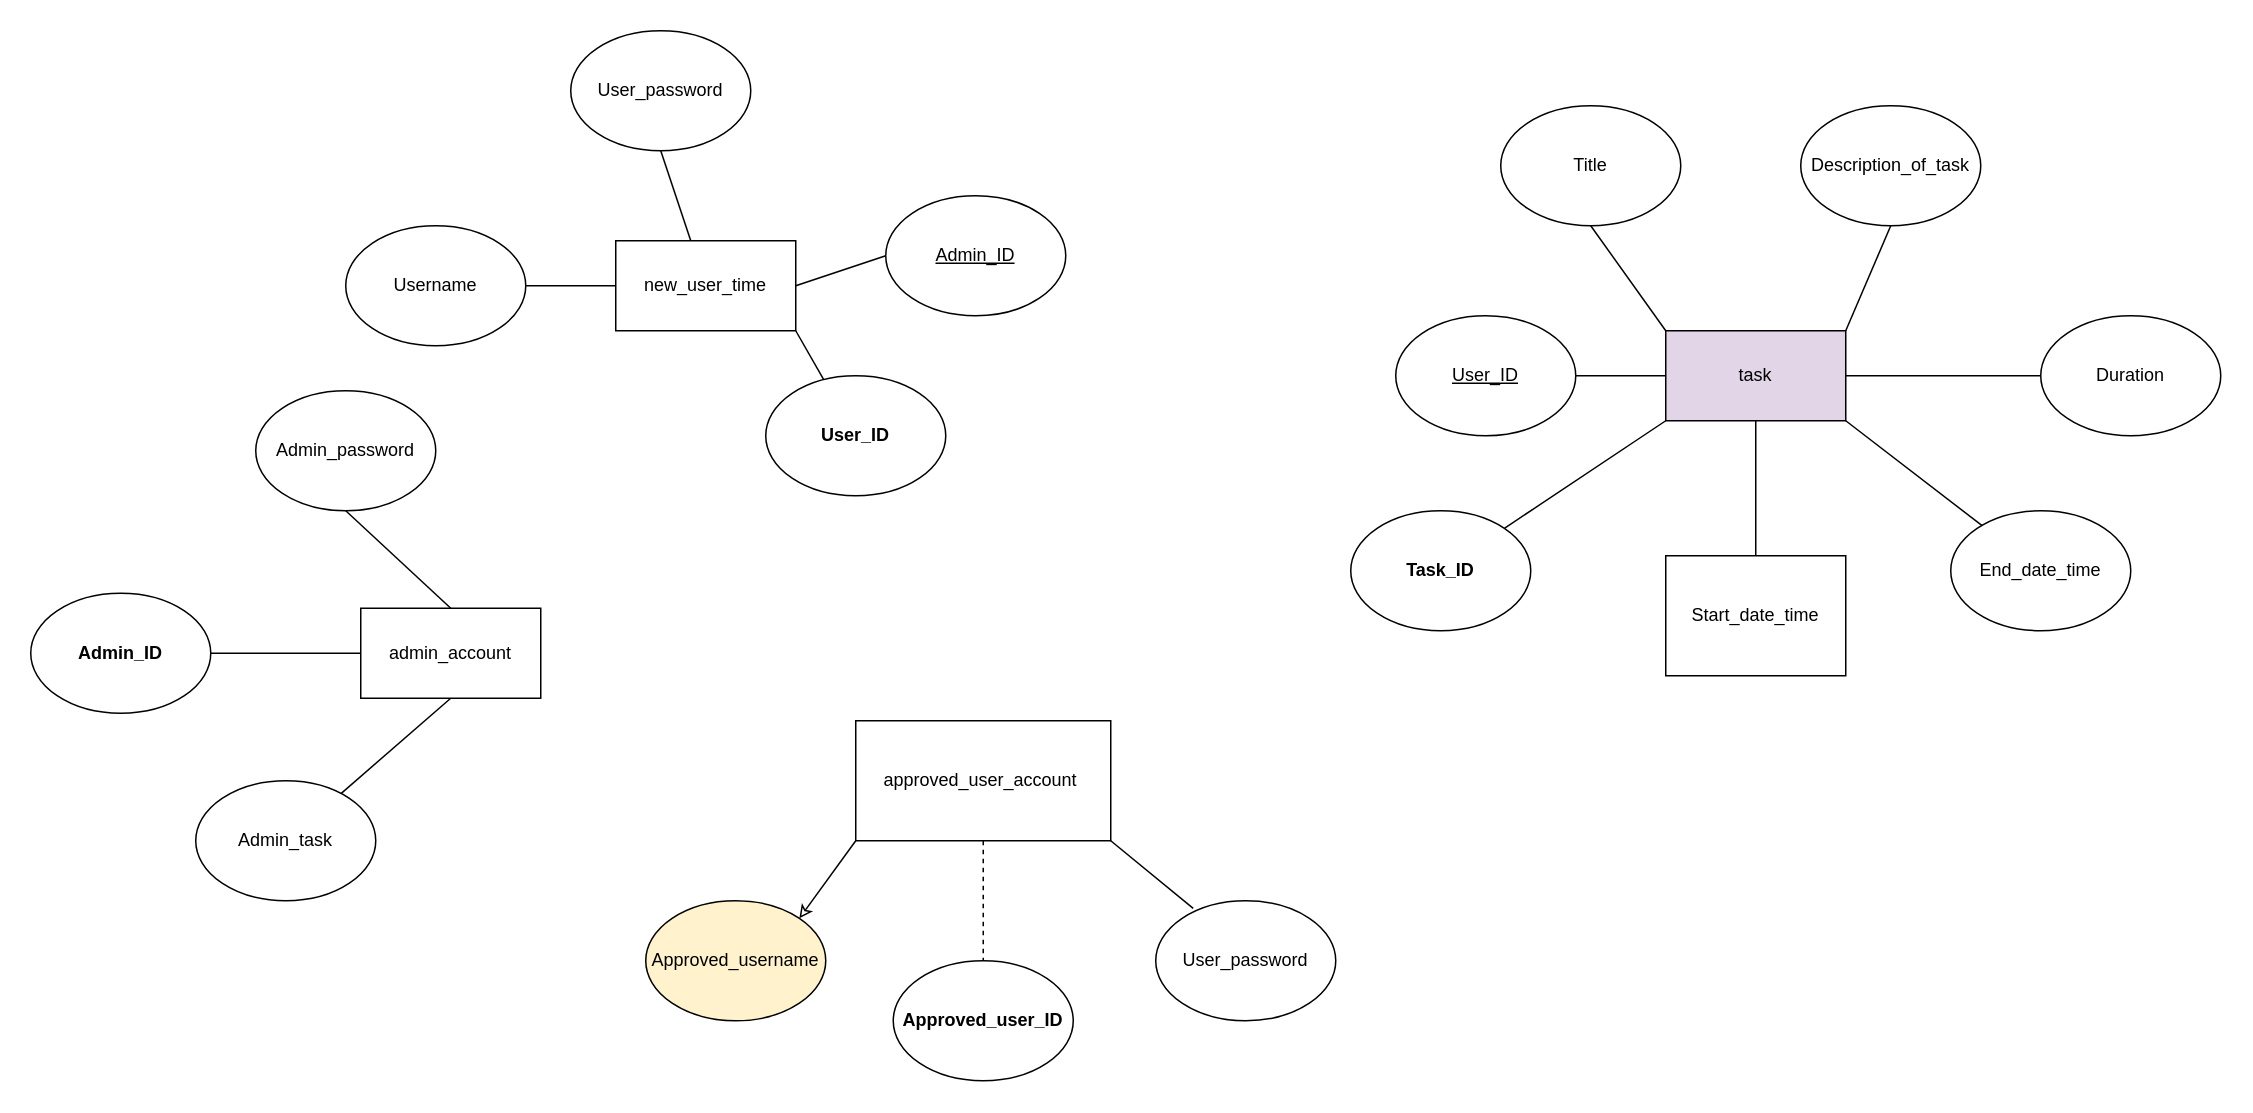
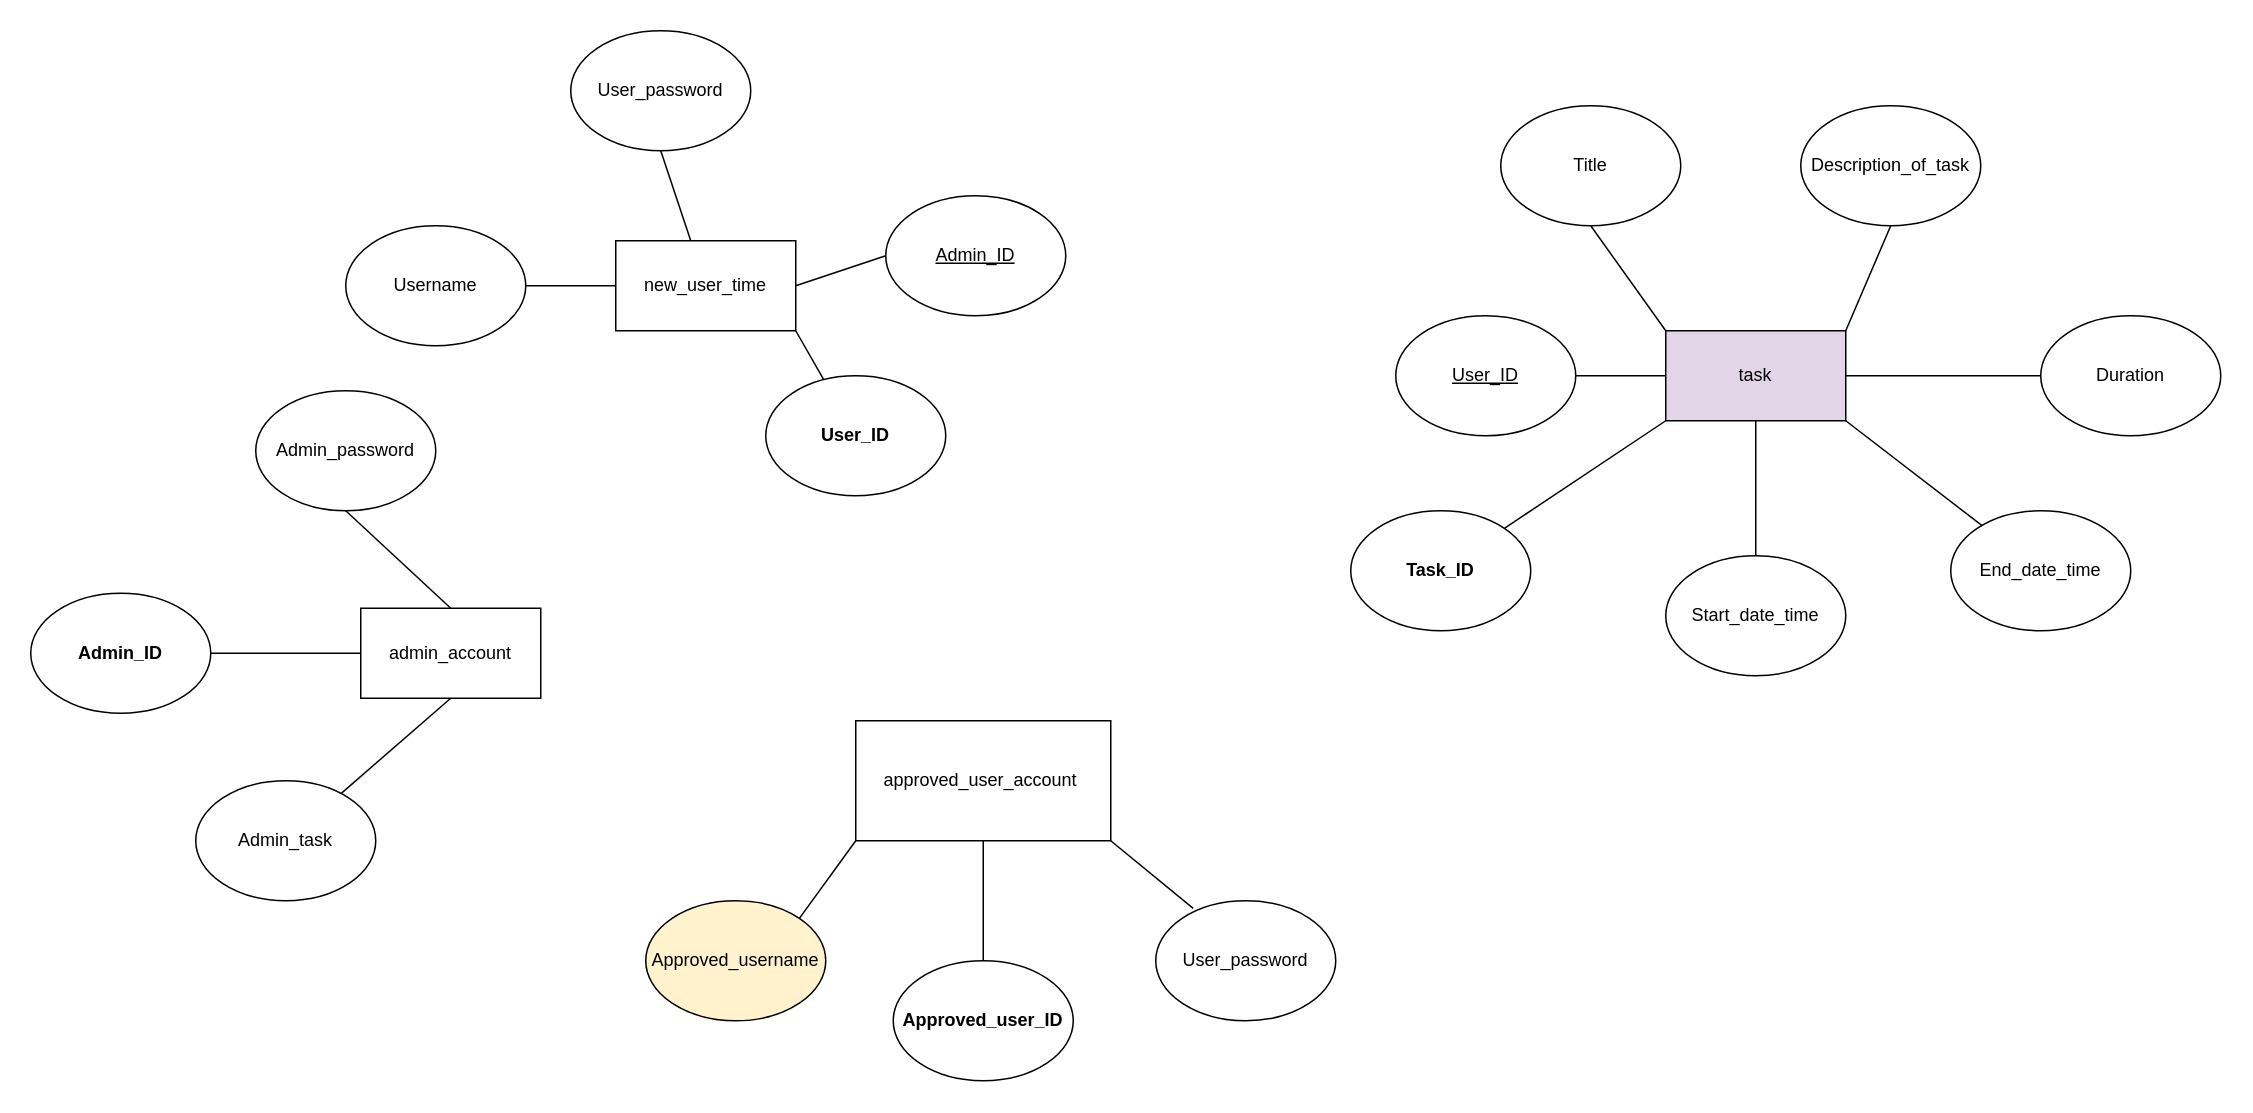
(1756, 616) -> (1756, 616)
(983, 901) -> (983, 901)
(806, 909) -> (804, 913)
